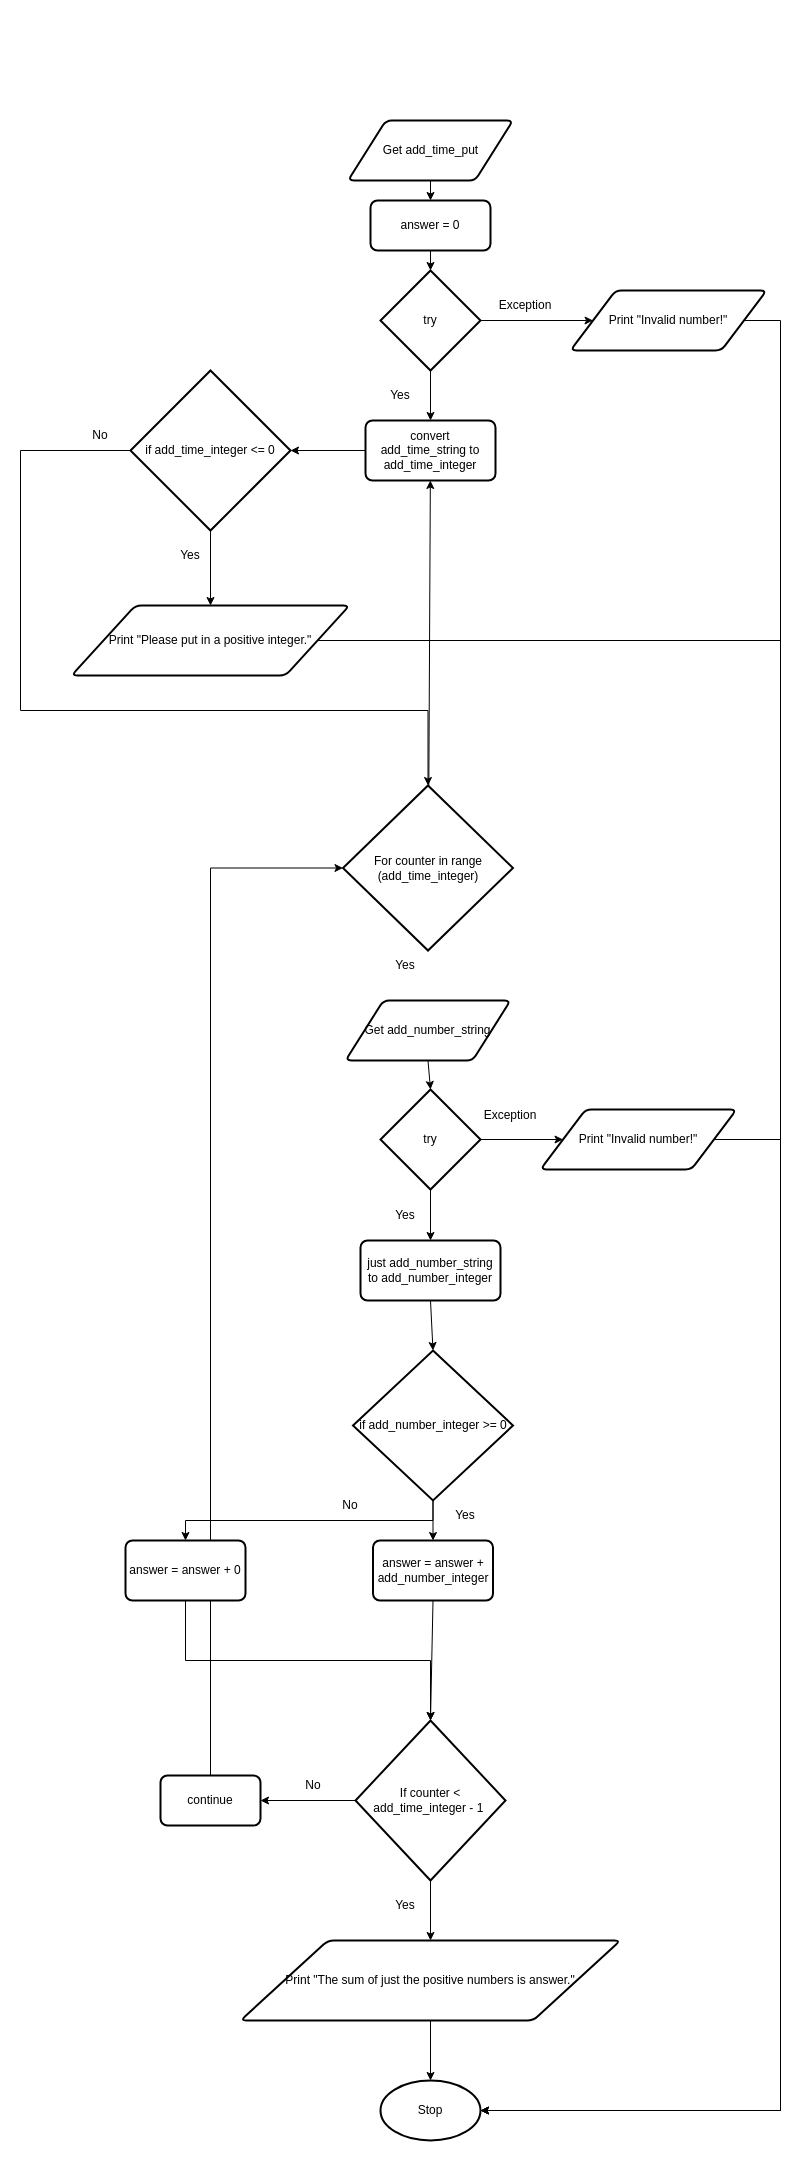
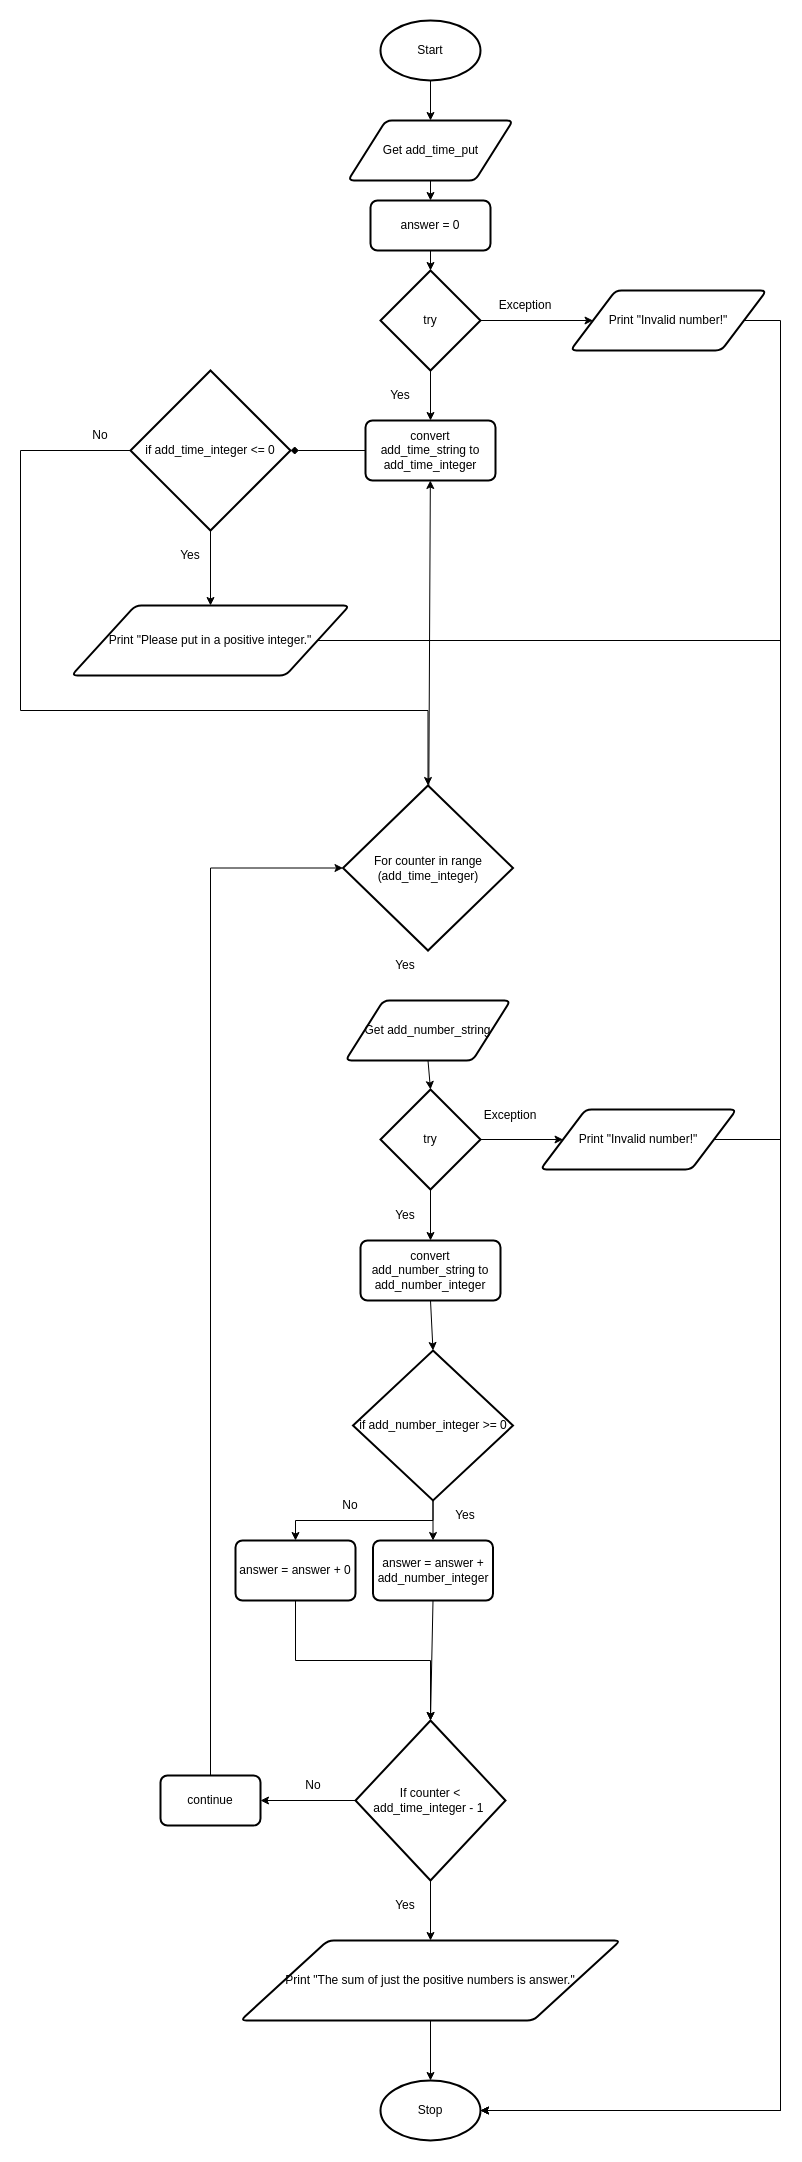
none -> (431, 51)
none -> (431, 97)
(298, 451) -> (299, 451)
(431, 1271) -> (431, 1271)
(186, 1571) -> (296, 1571)
